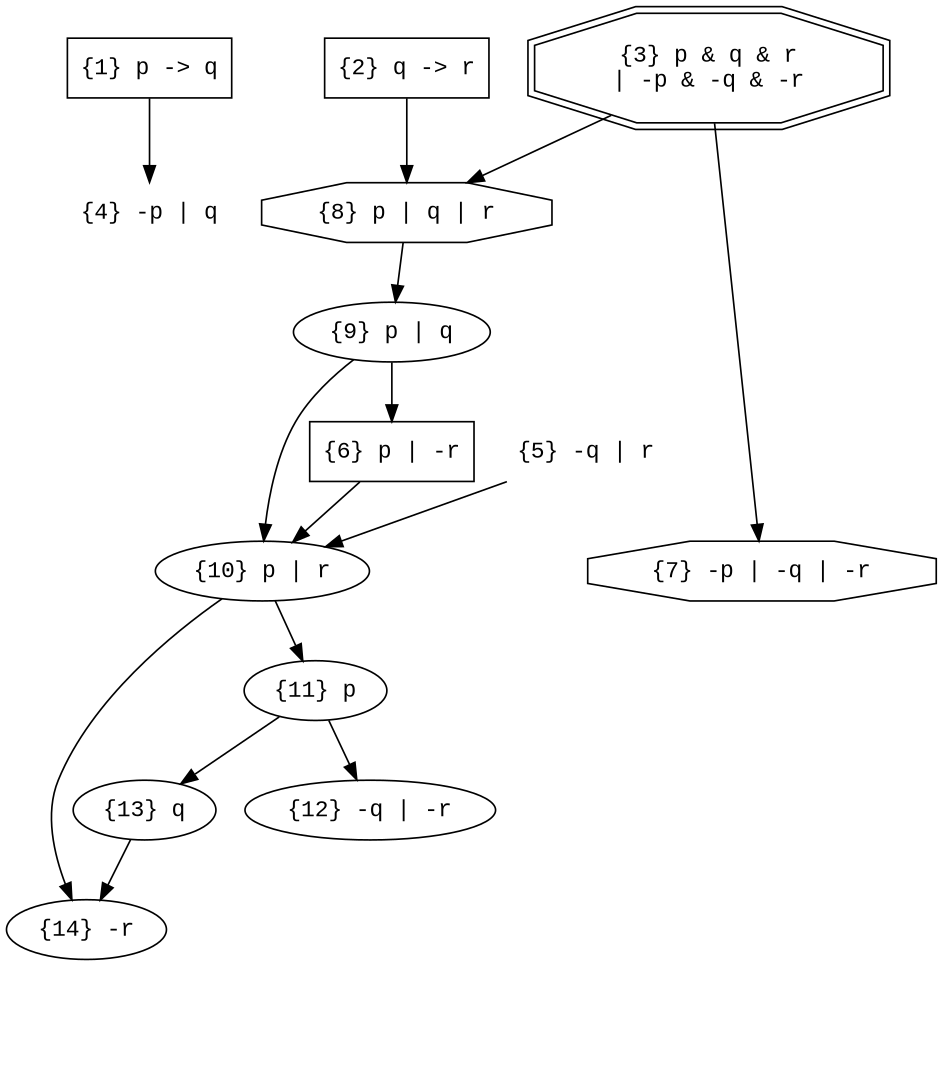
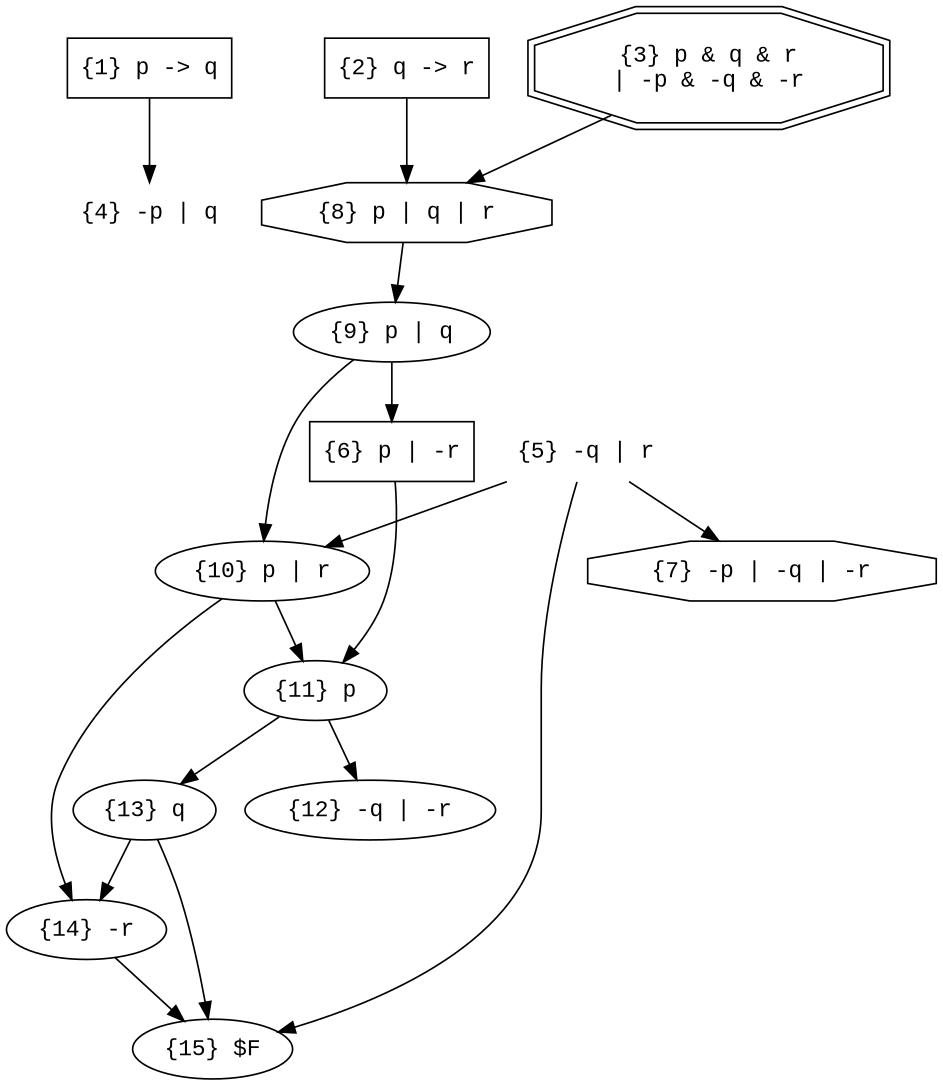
(736, 324) -> (667, 507)
(332, 507) -> (392, 570)
none -> (213, 1049)
